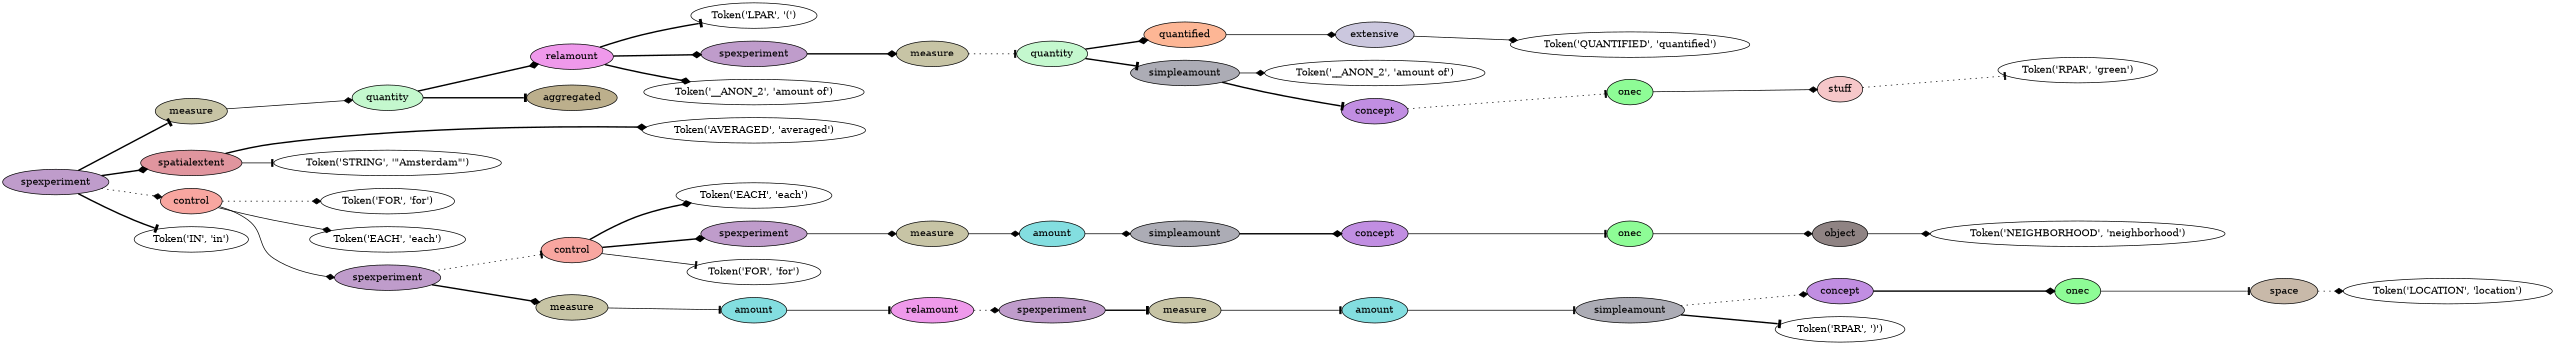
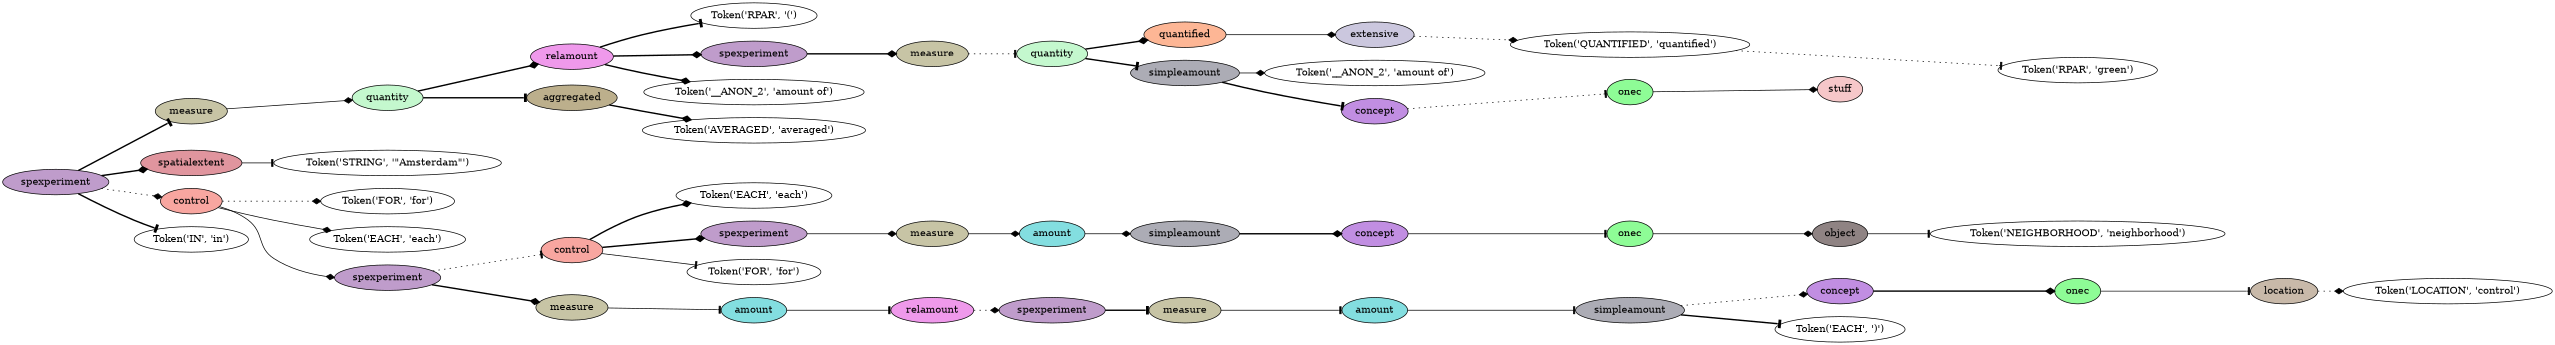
(754, 16) -> (754, 16)
(1461, 38) -> (1461, 38)
(1933, 82) -> (1867, 58)
(431, 131) -> (646, 112)
(1897, 234) -> (1897, 234)
(2284, 291) -> (2284, 291)
(2448, 291) -> (2448, 291)
(1840, 329) -> (1840, 329)
